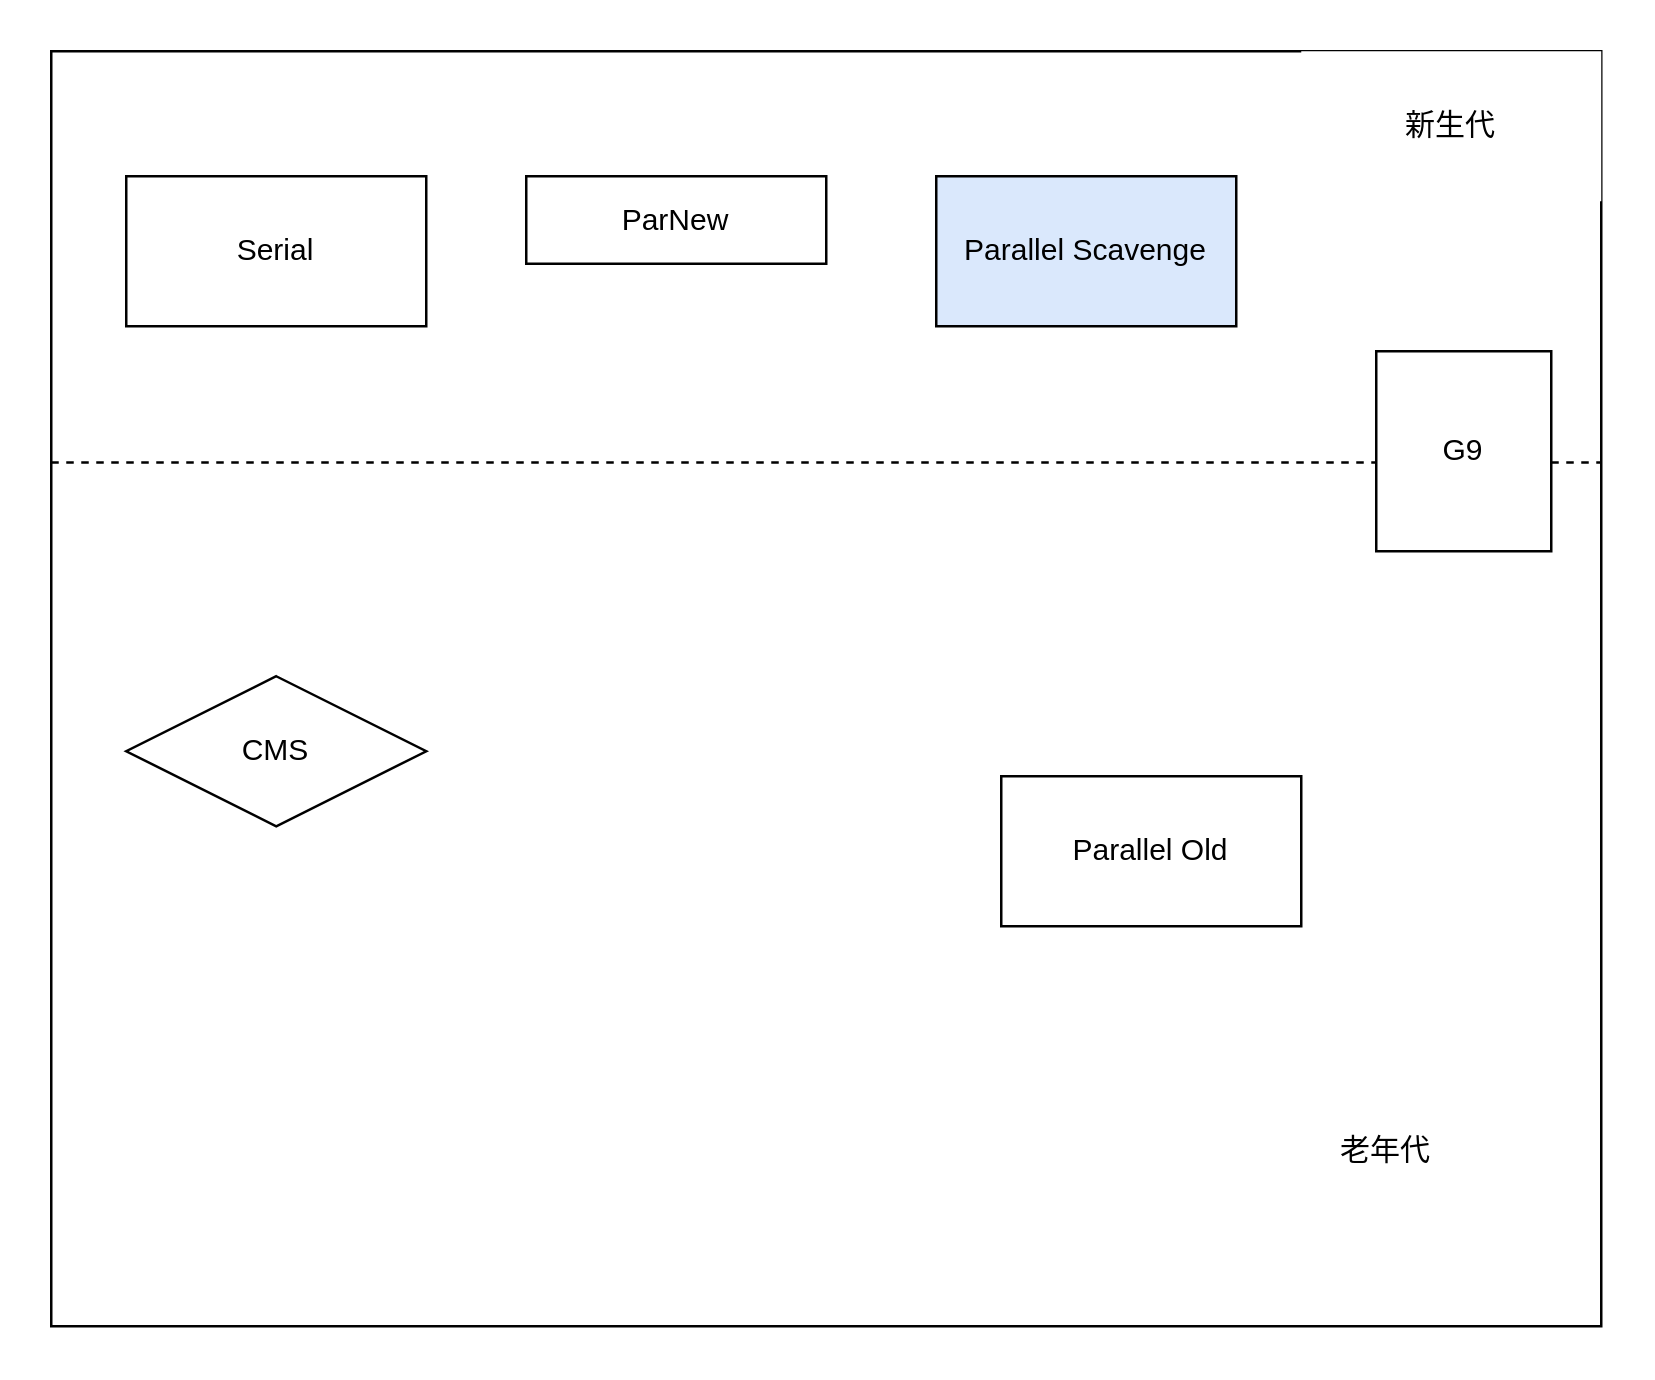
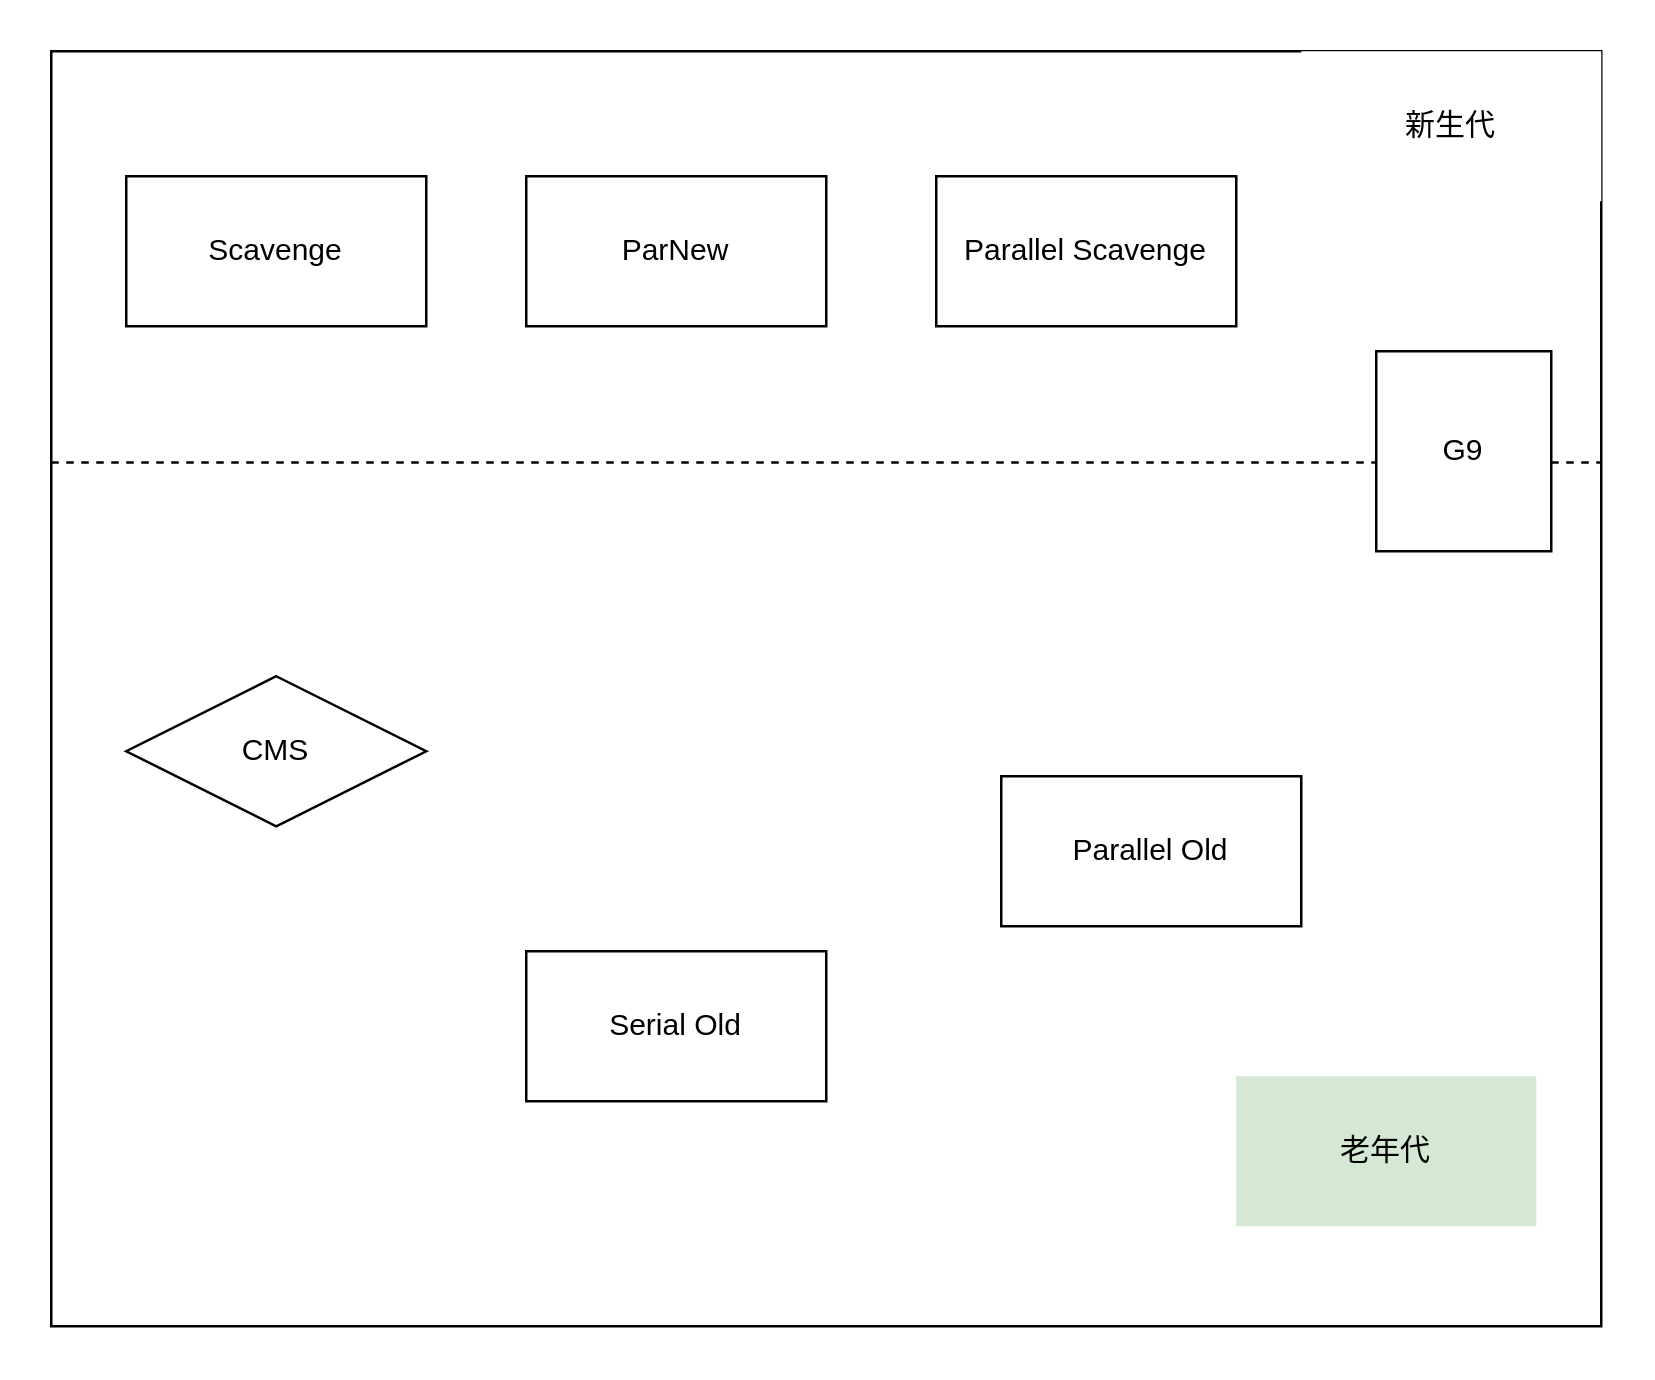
(676, 220) -> (676, 251)
(276, 251) -> (276, 251)
(1086, 251) -> (1086, 251)
none -> (676, 1026)
(1386, 1151) -> (1386, 1151)
